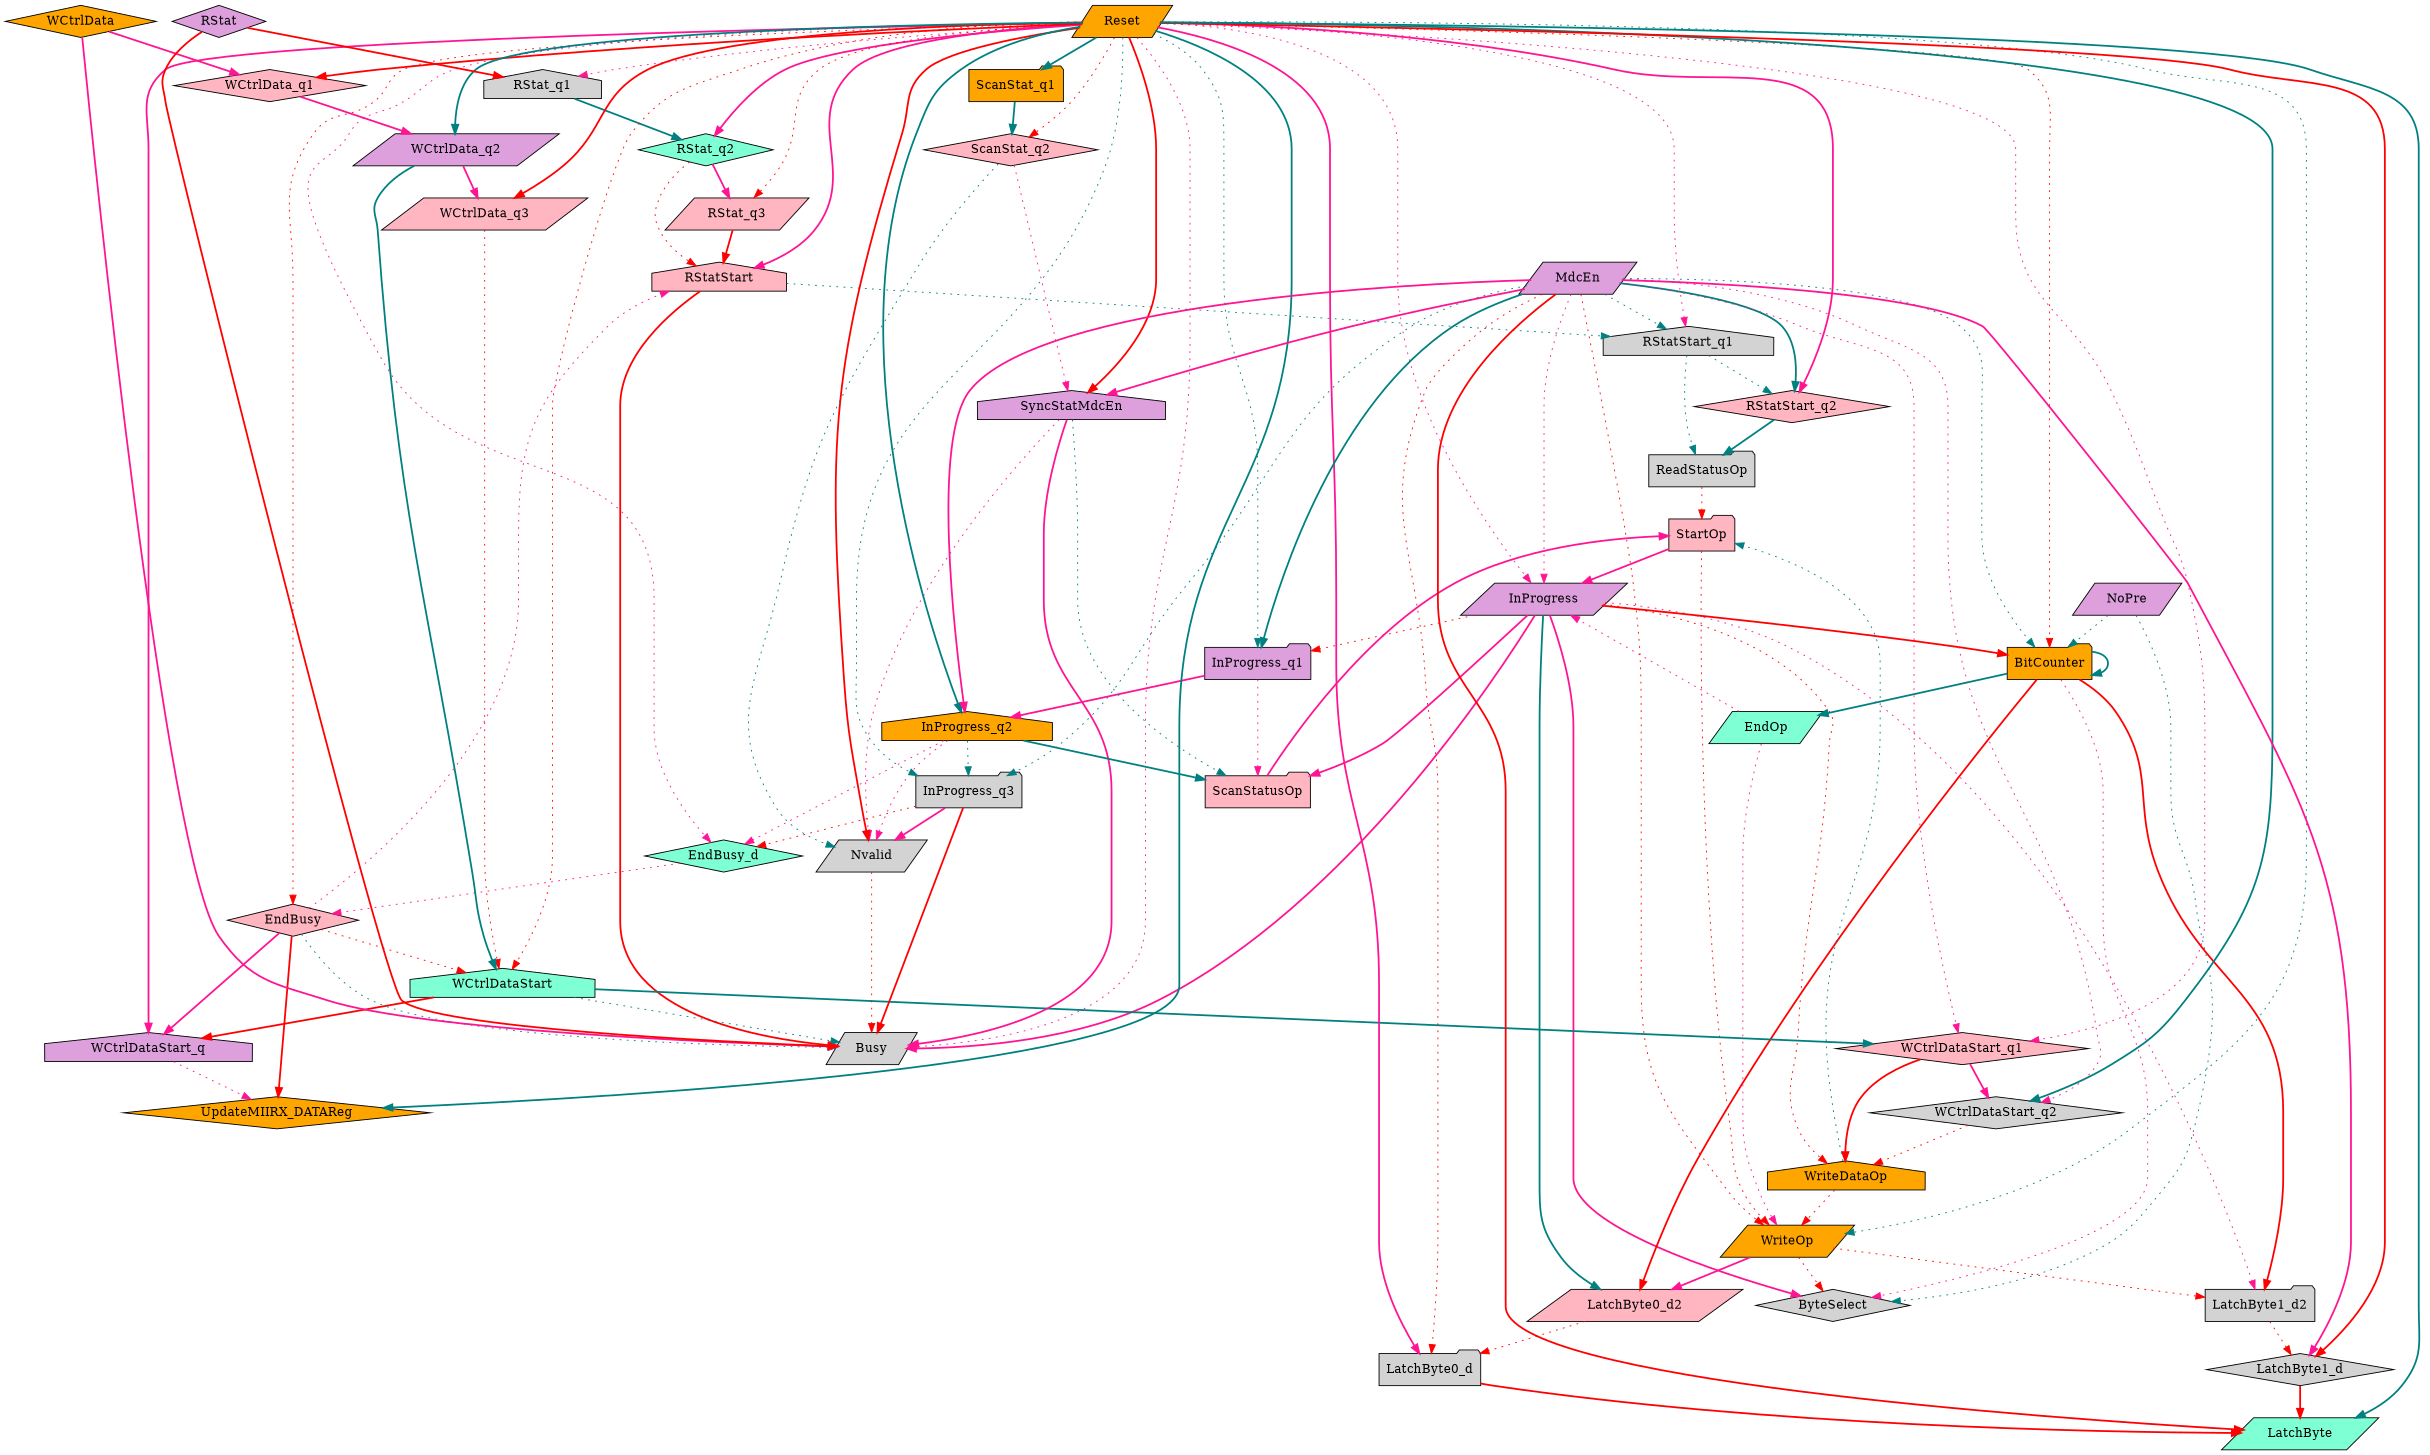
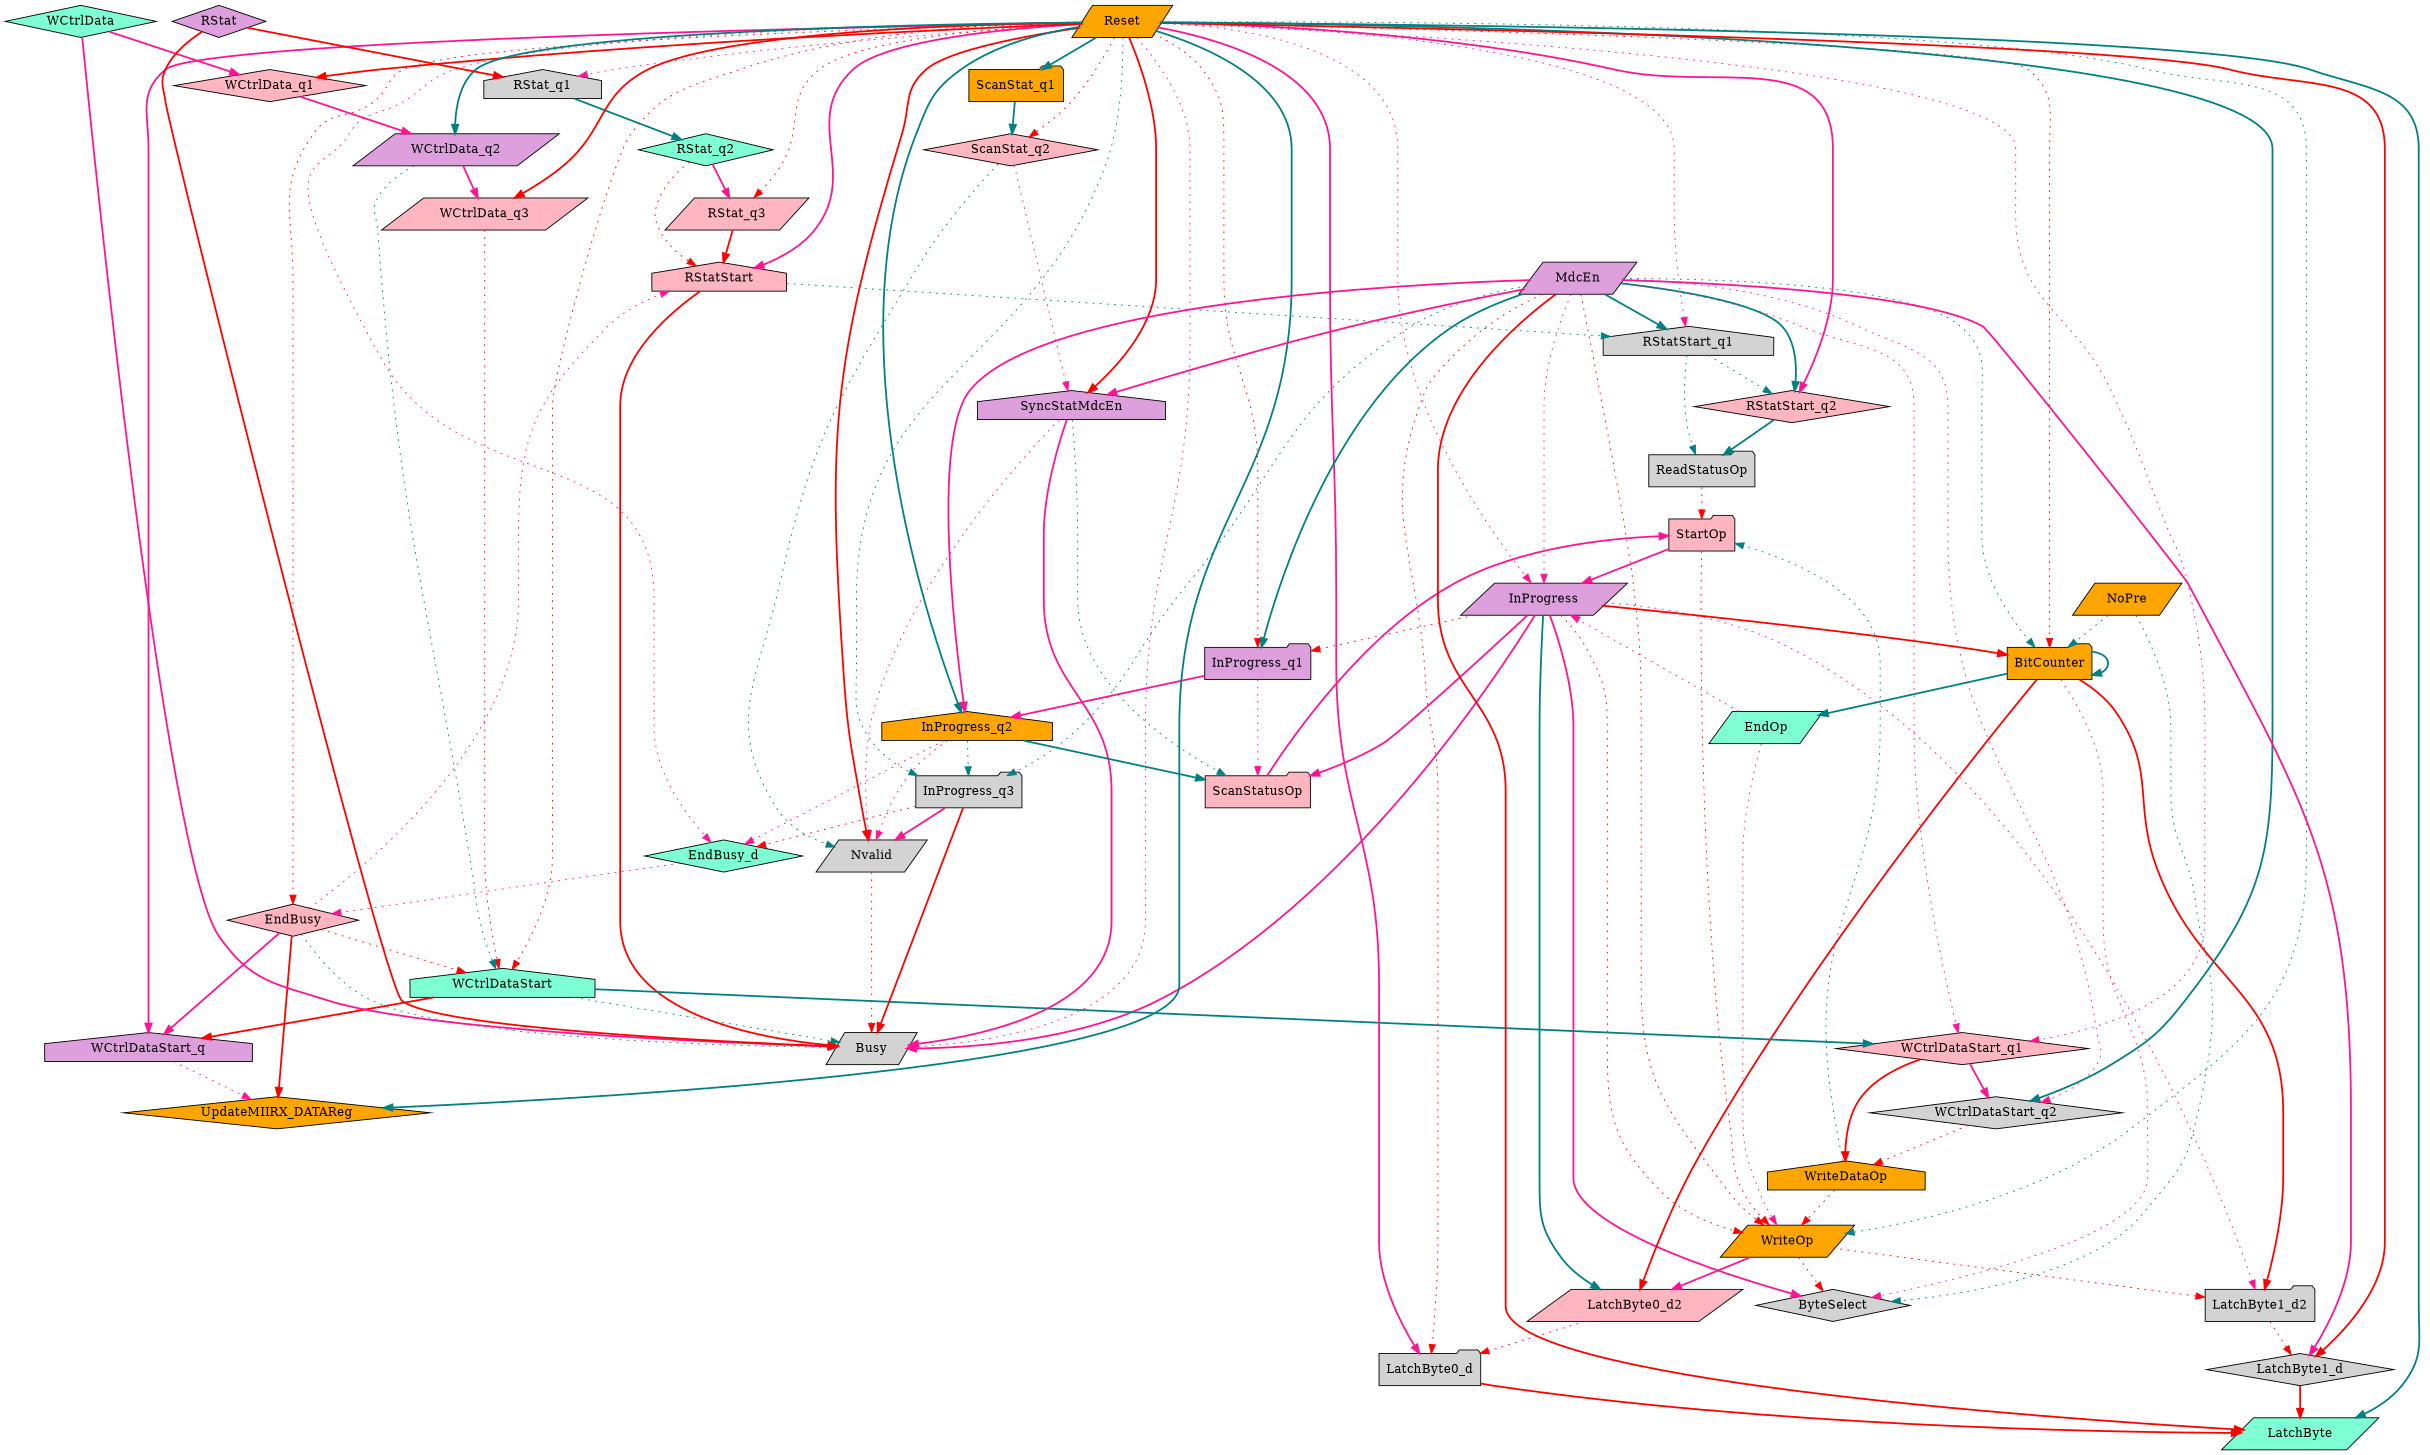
(81, 21) -> (81, 21)
(831, 55) -> none
(1632, 309) -> (1632, 309)
(1228, 323) -> (1228, 323)
(416, 557) -> (416, 557)
(2127, 599) -> (2127, 599)
(1824, 811) -> (1607, 947)
